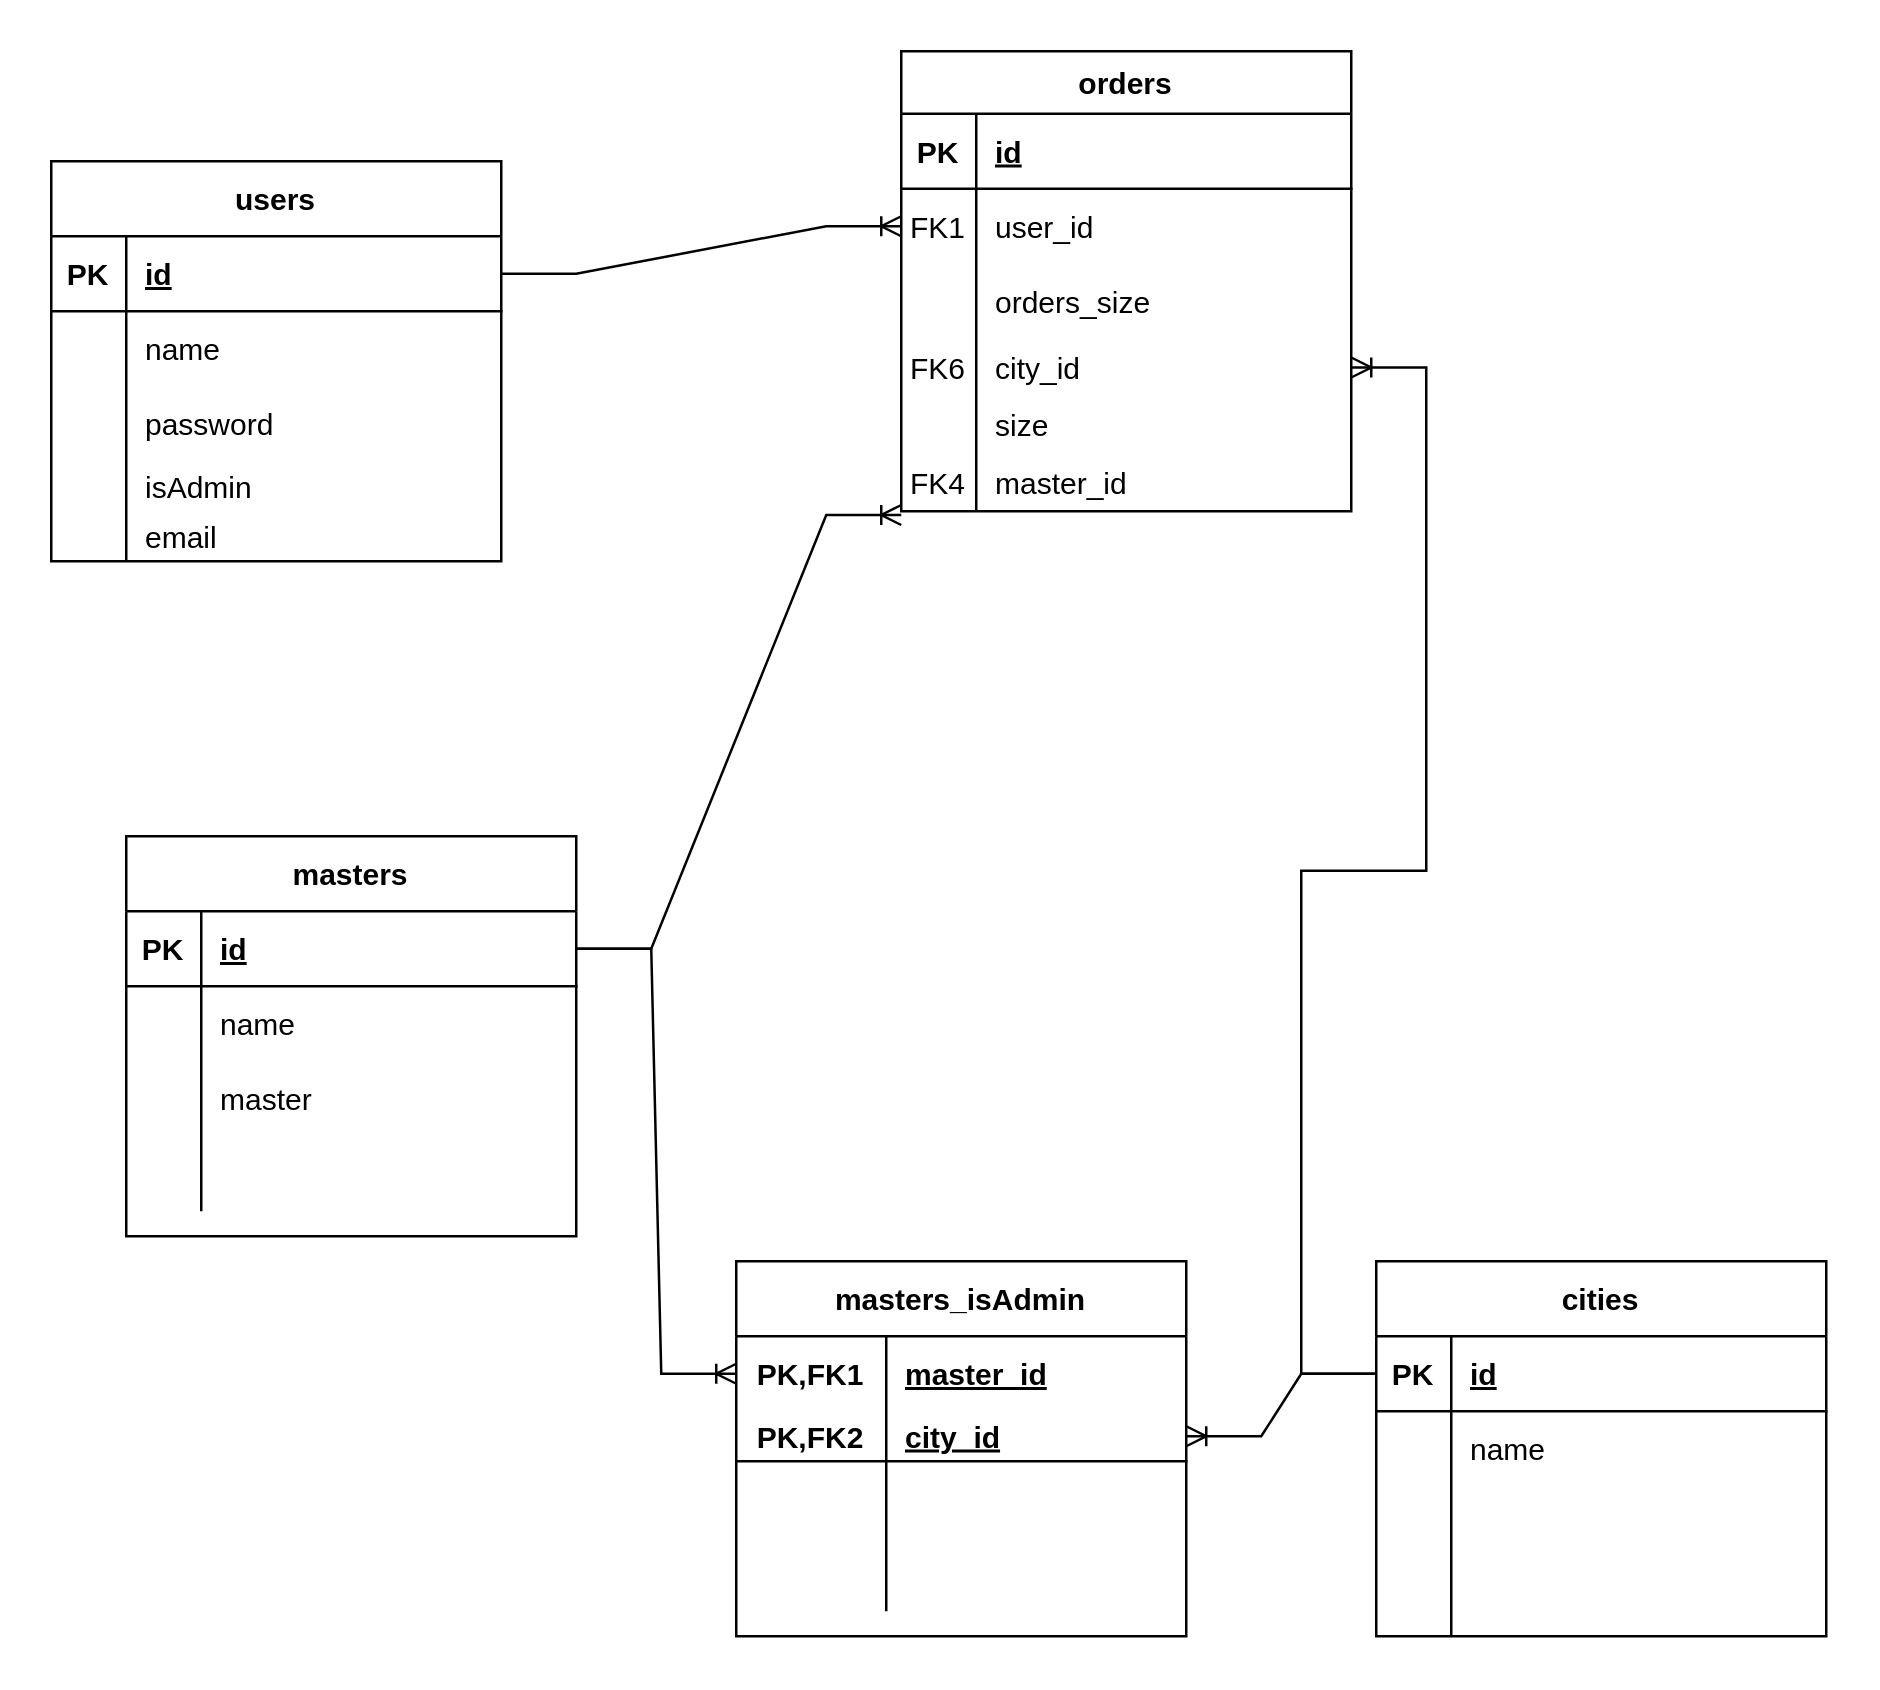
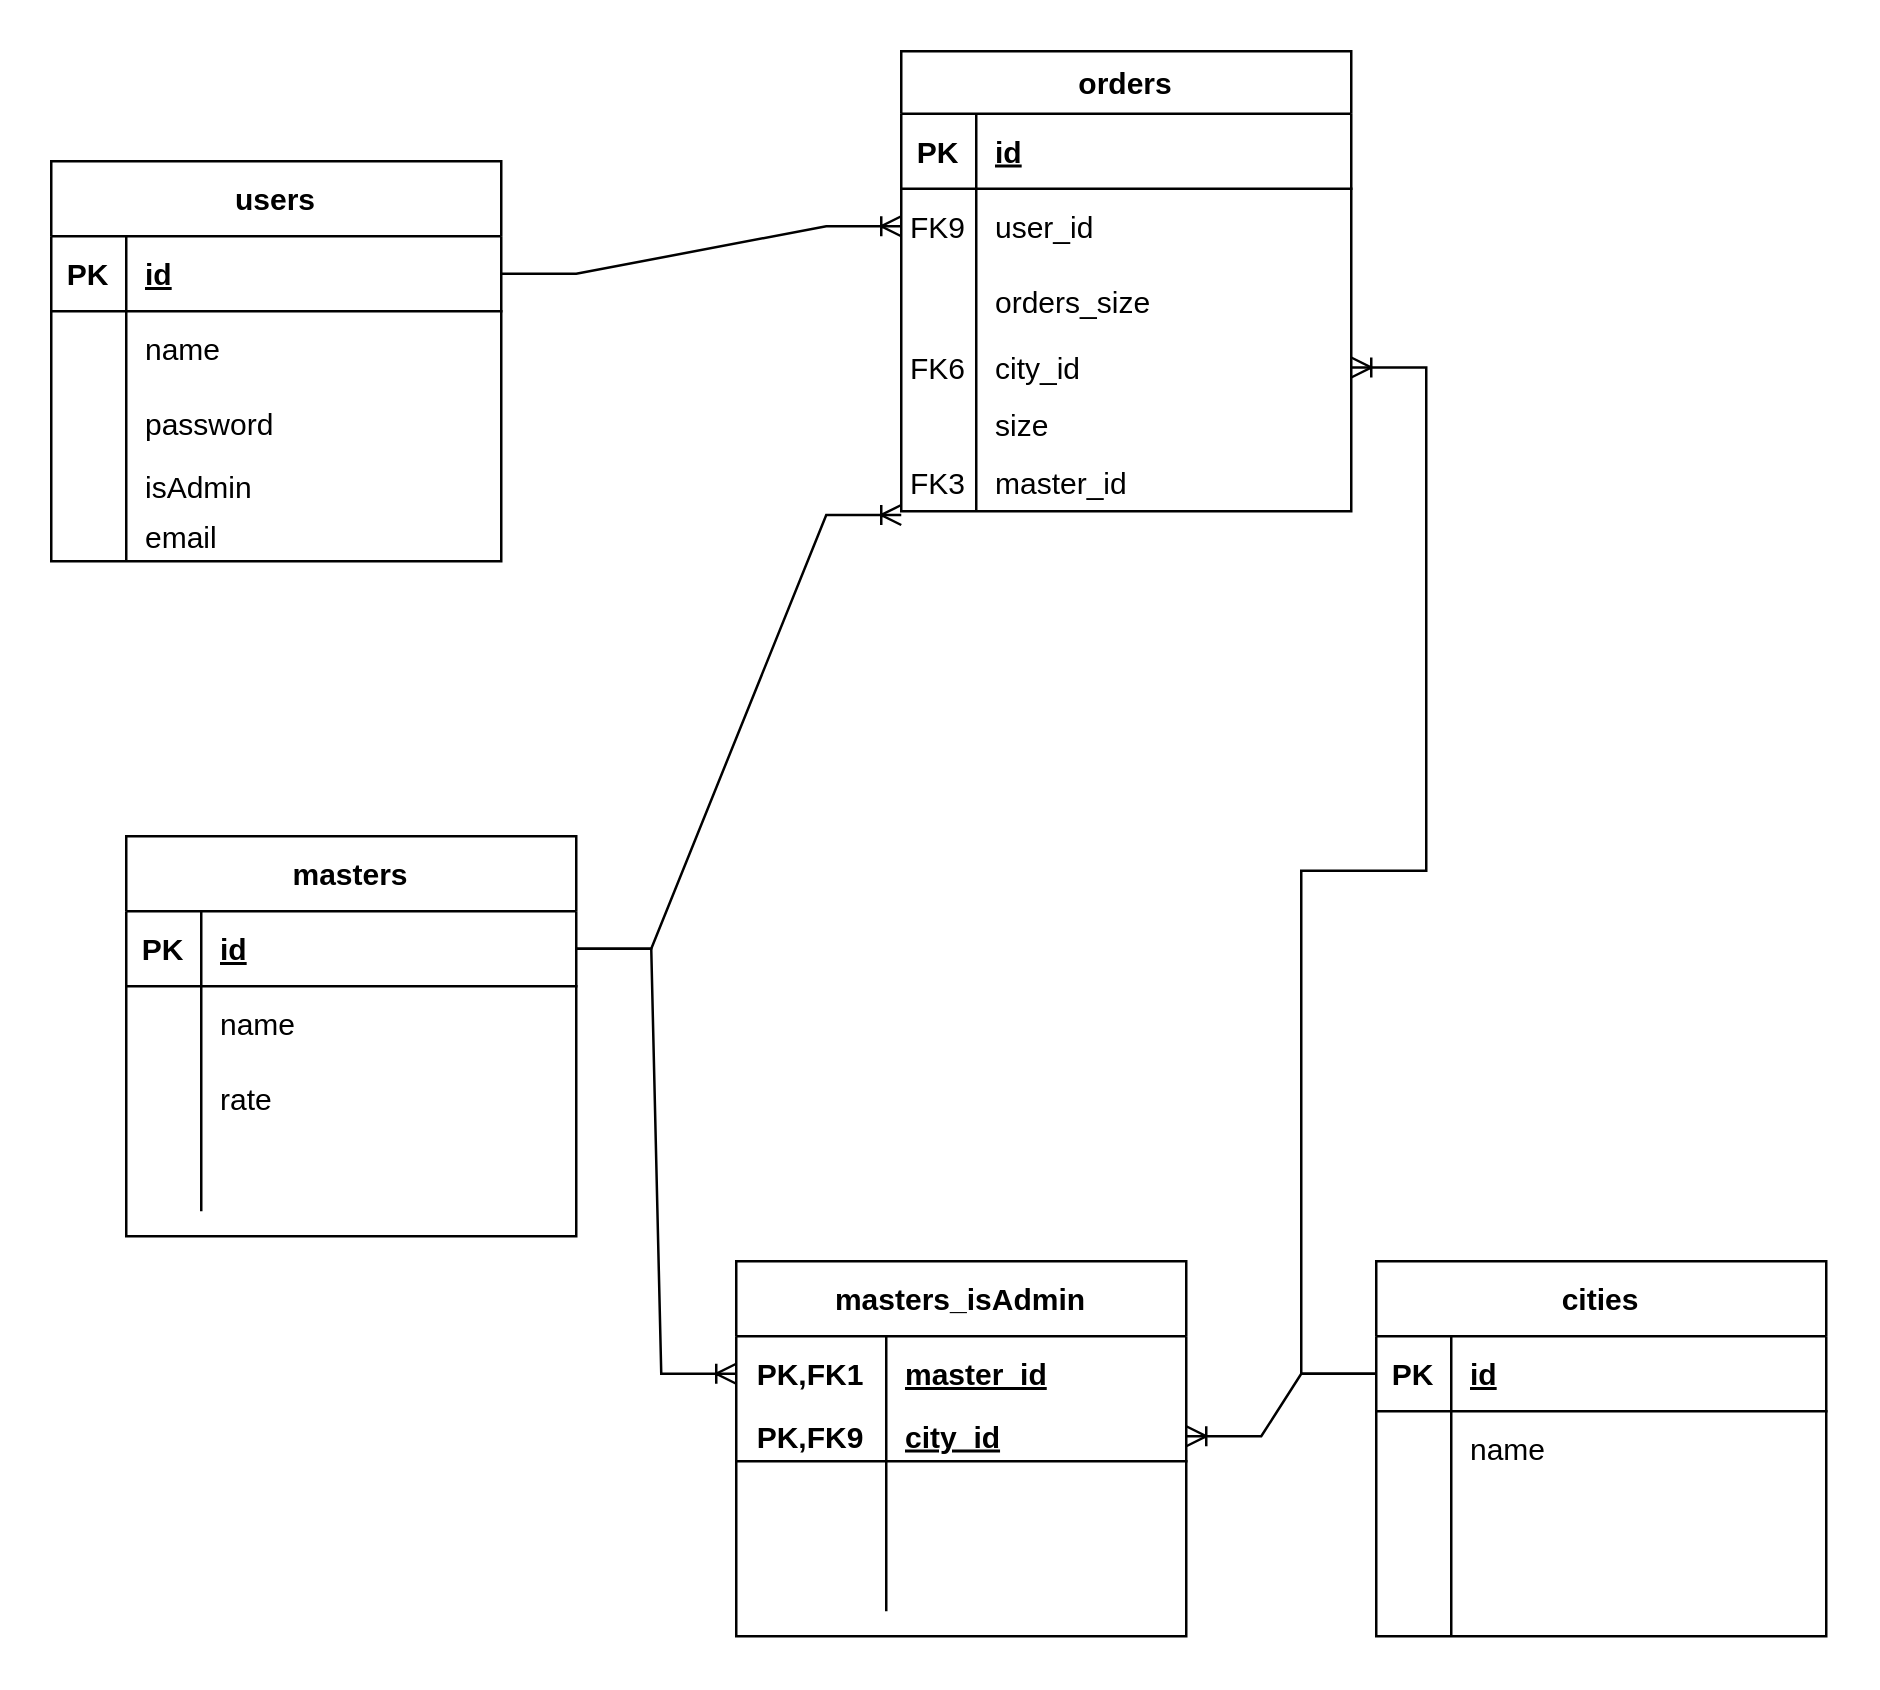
(938, 228) -> (938, 228)
(938, 484) -> (938, 484)
(270, 1100) -> (254, 1100)
(810, 1438) -> (810, 1438)
